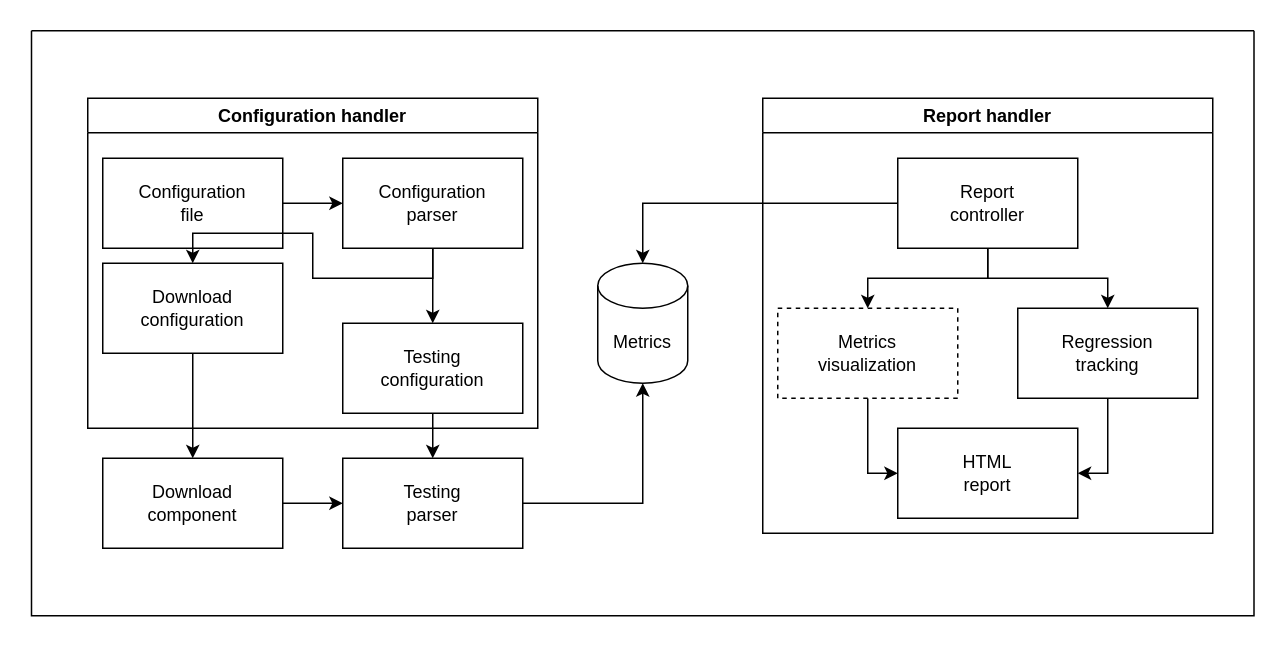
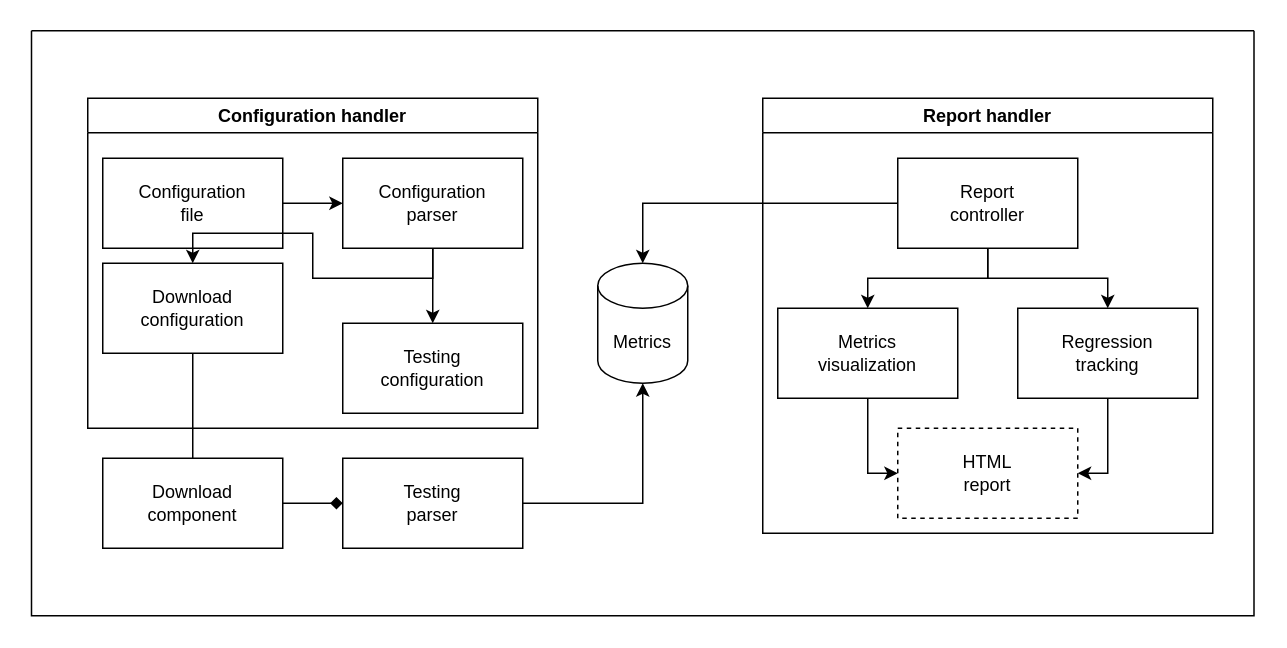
(868, 353) -> (868, 353)
(433, 441) -> none
(193, 447) -> (193, 451)
(988, 473) -> (988, 473)
(331, 503) -> (330, 503)
